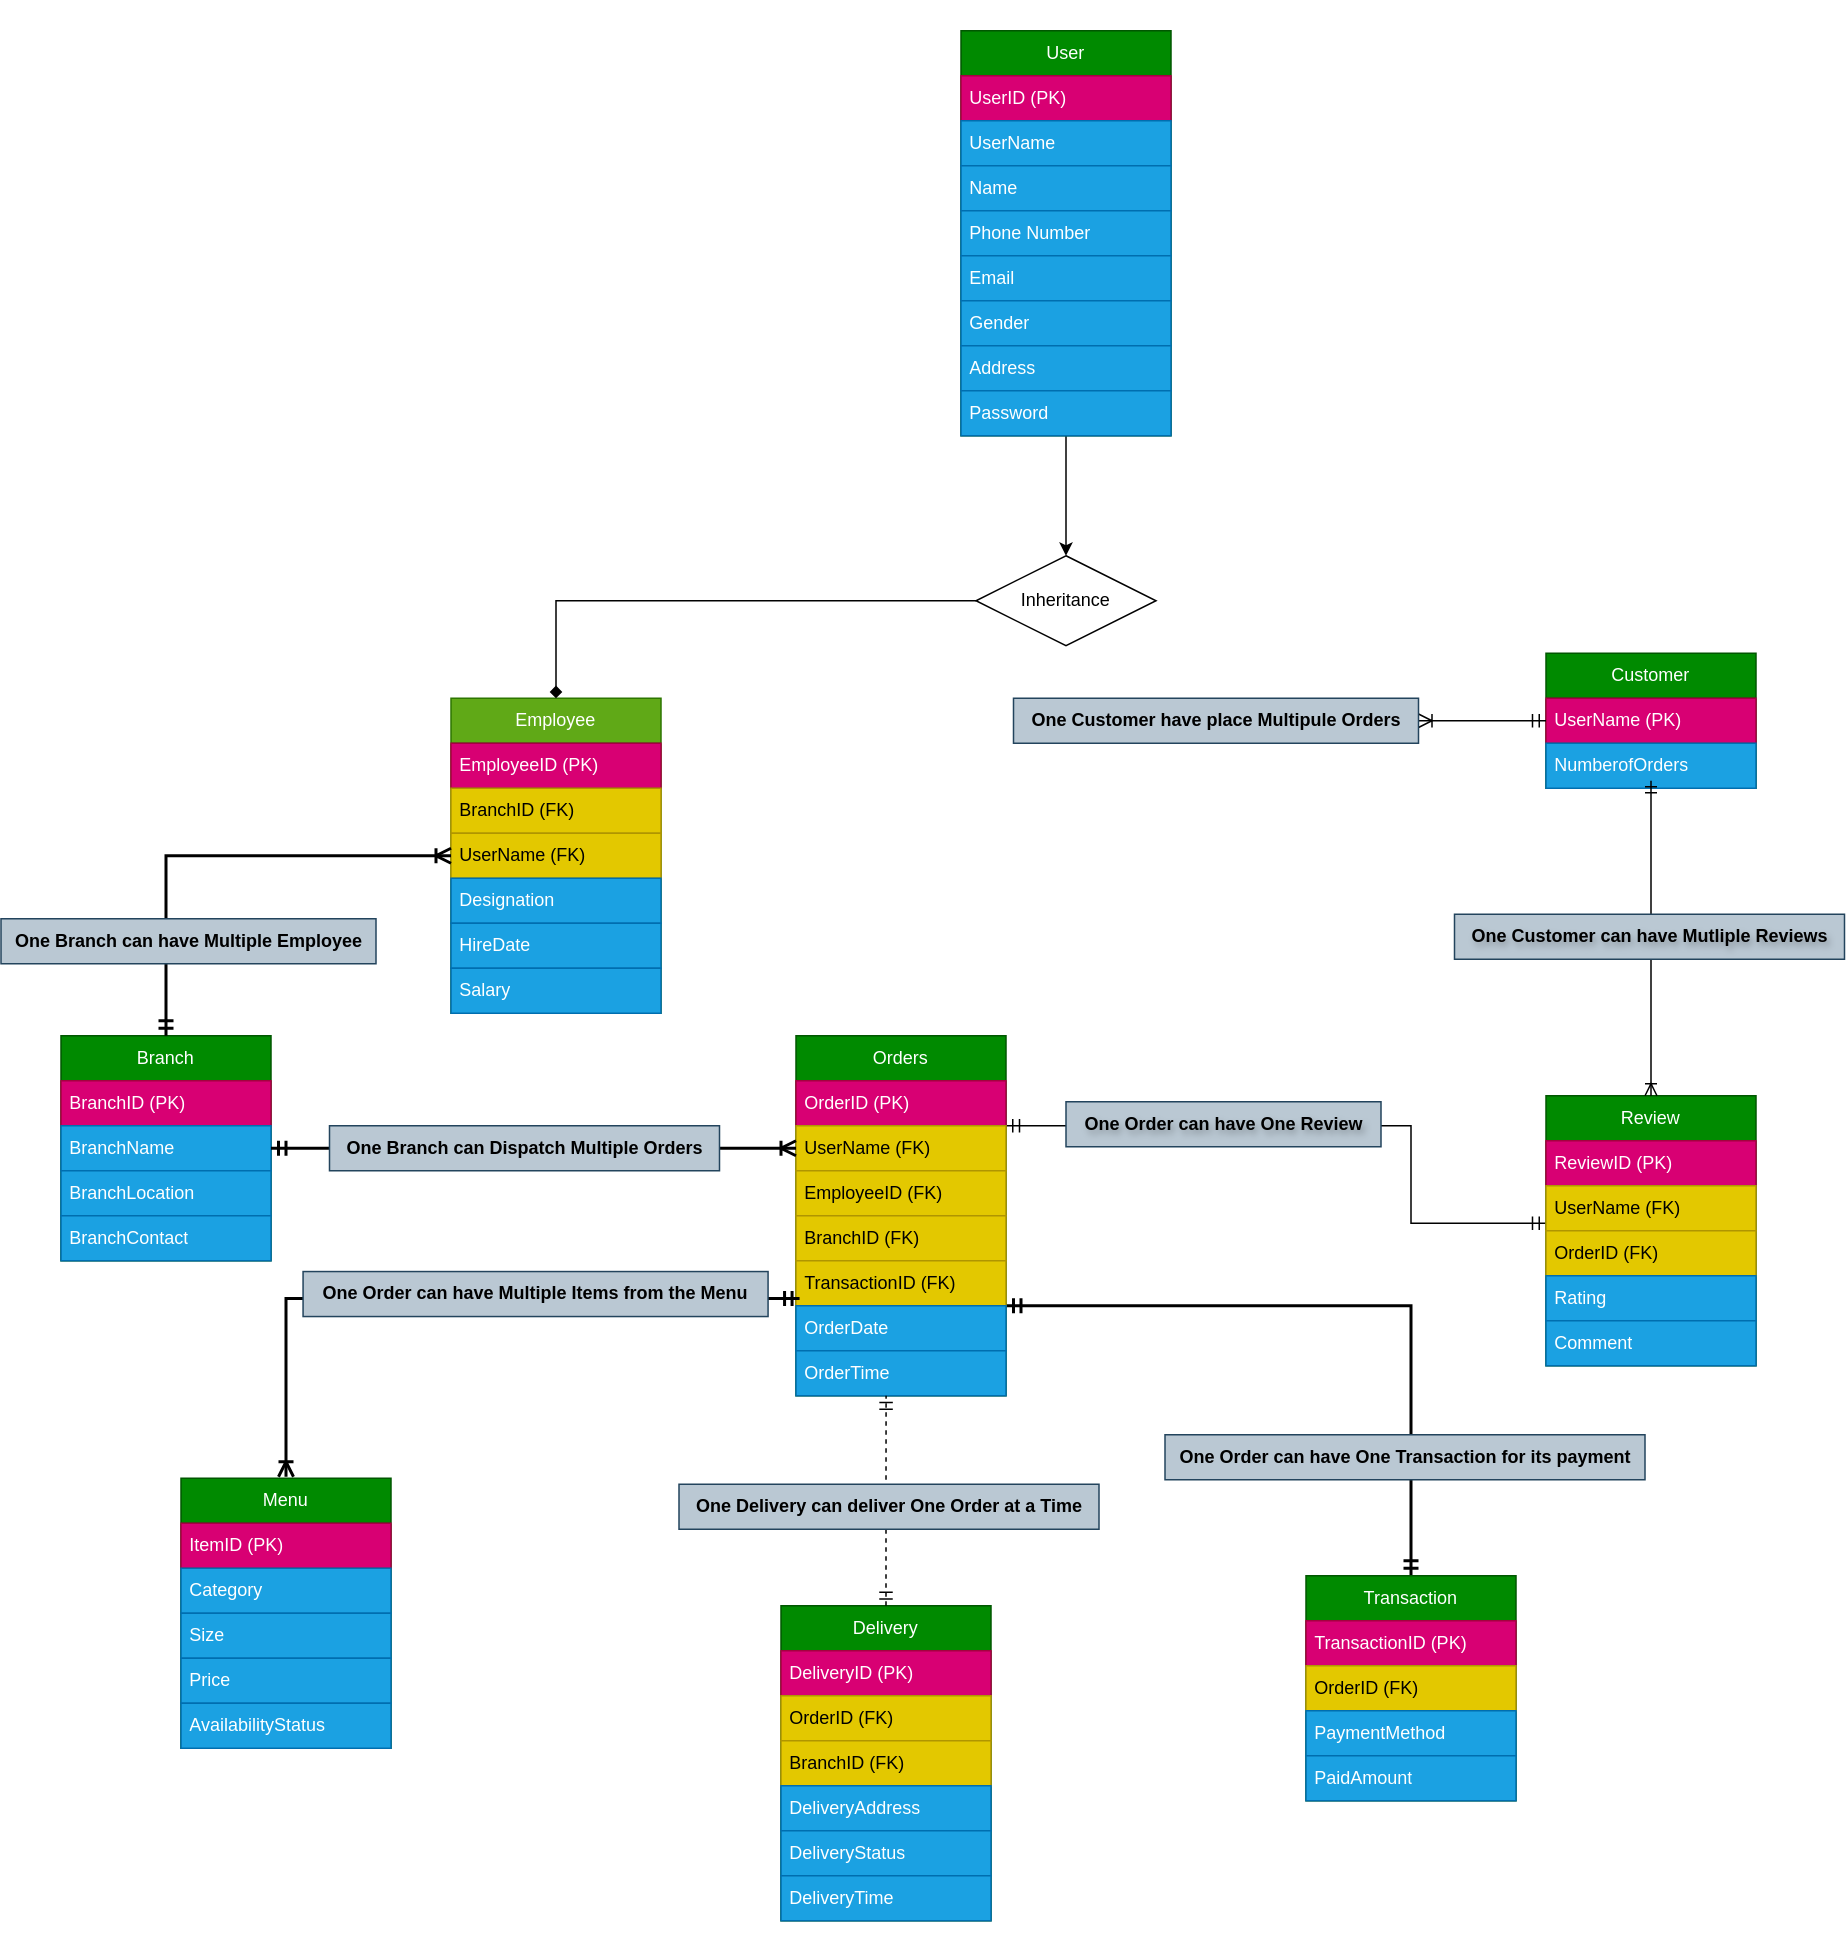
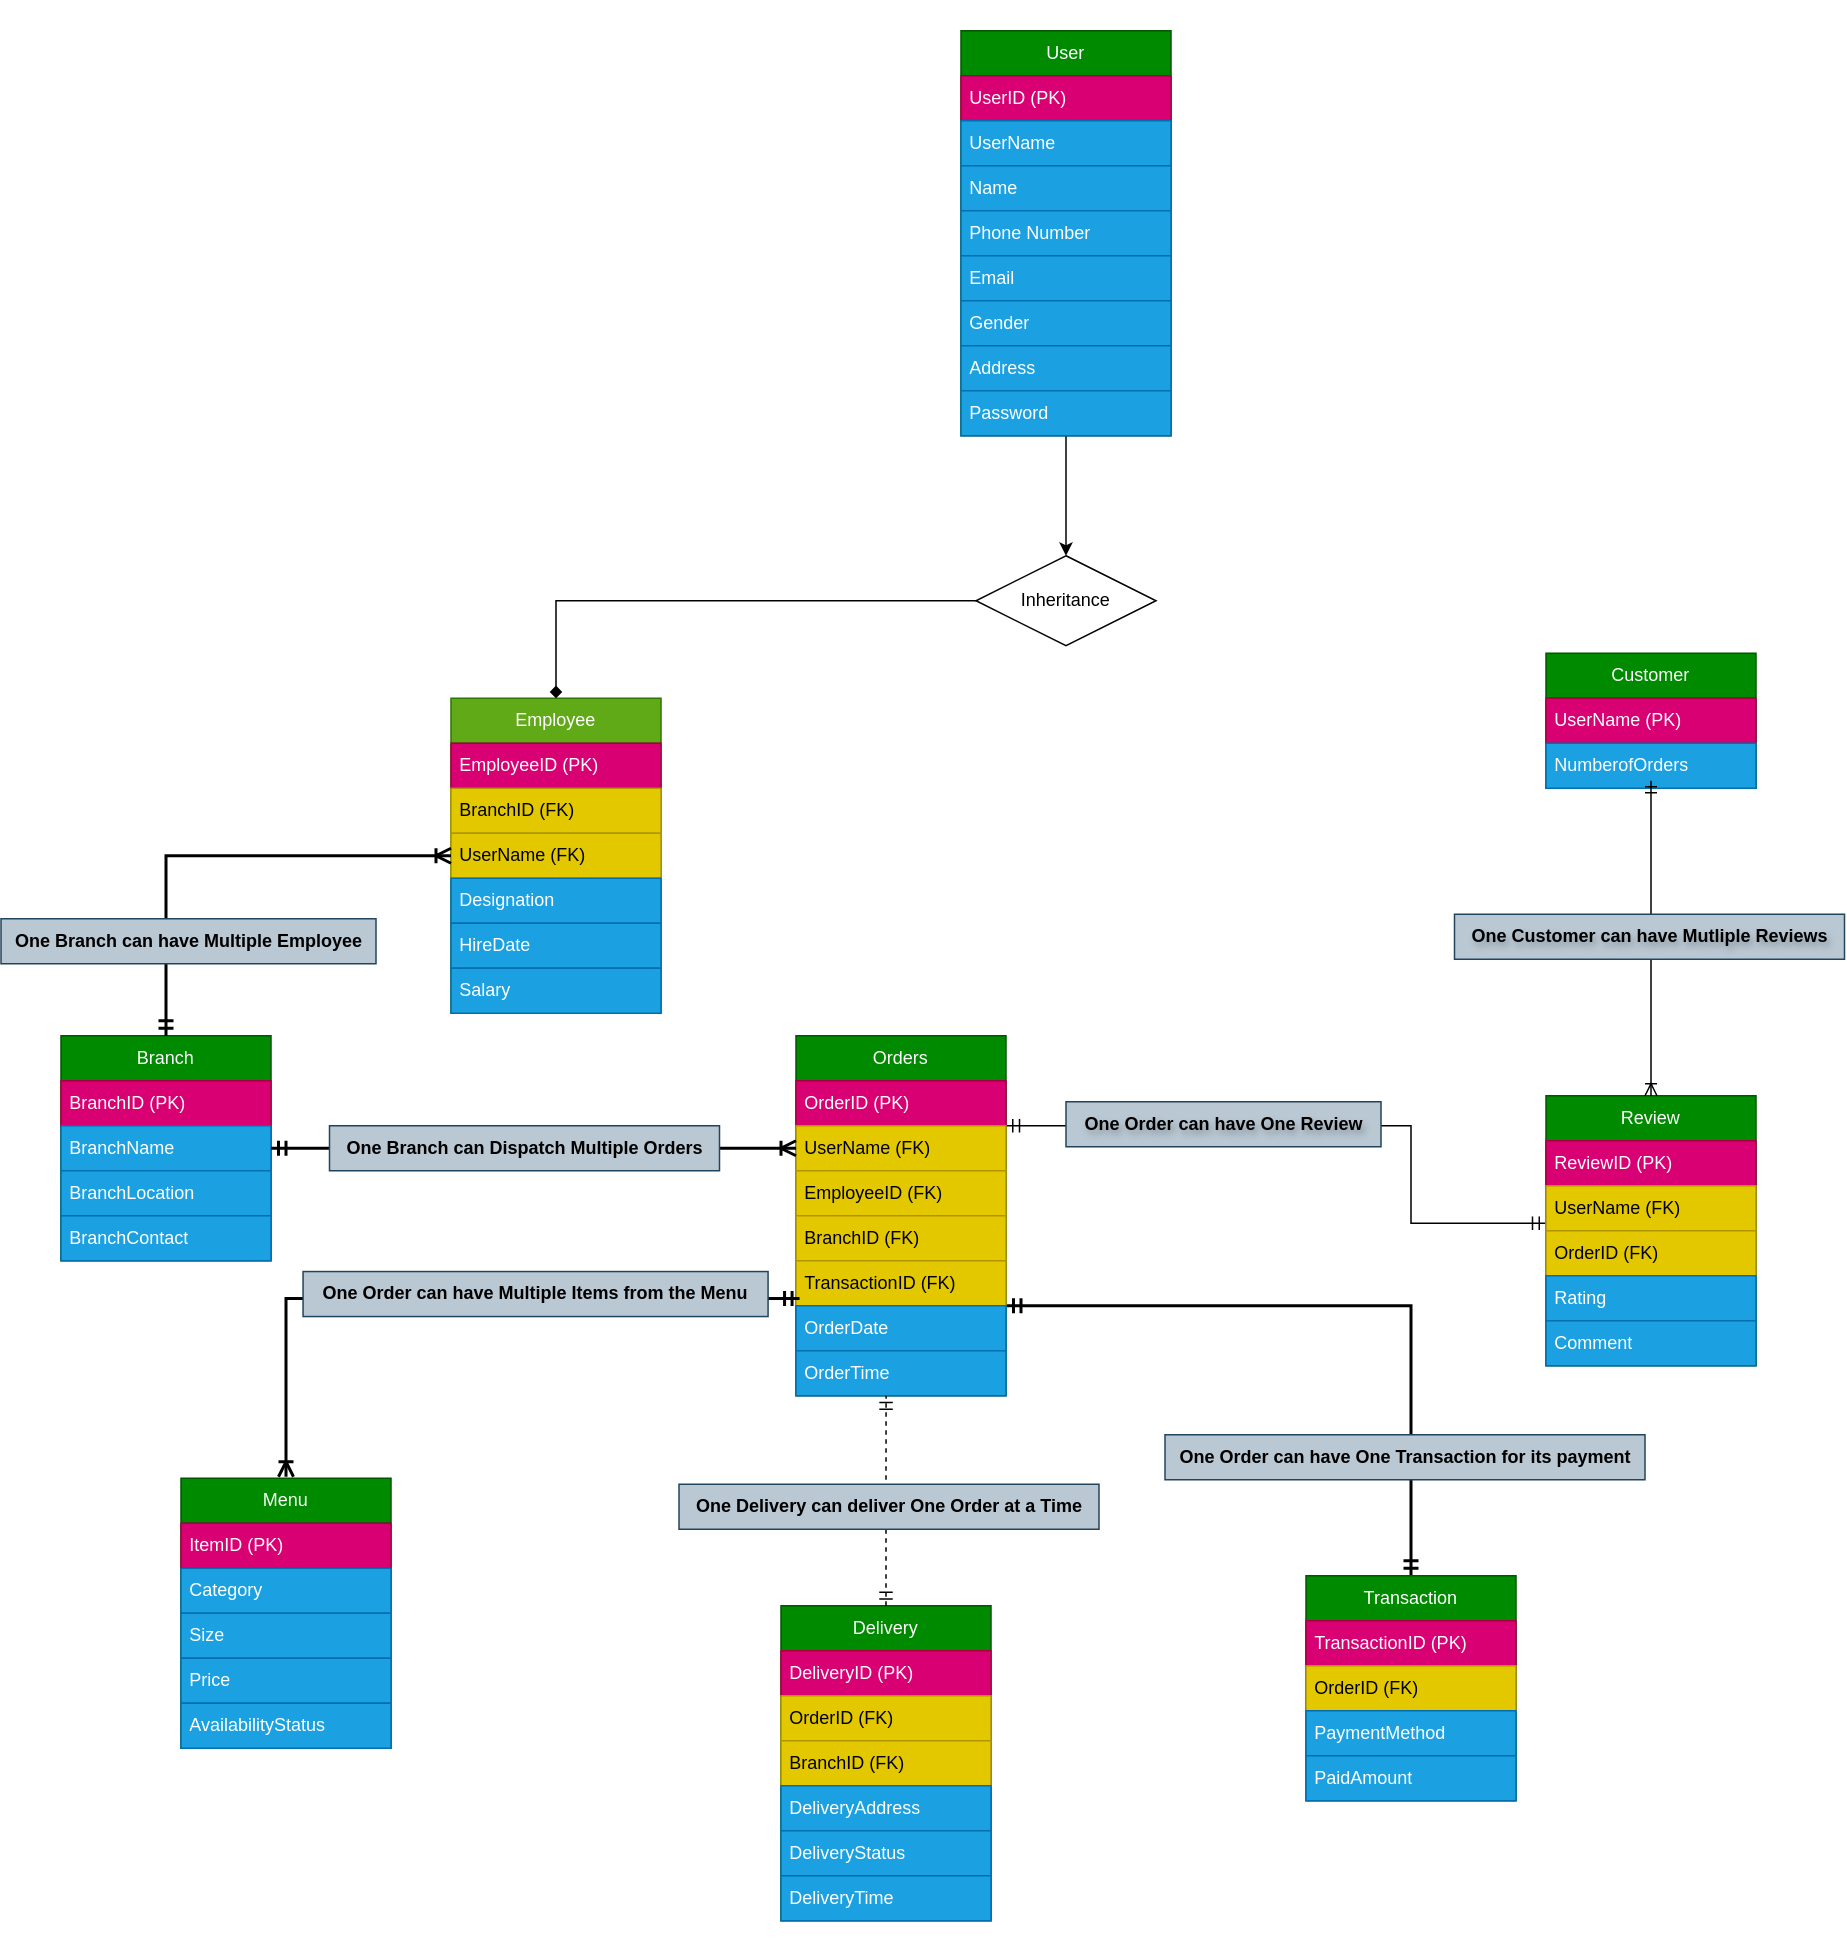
(1216, 721) -> none
(1480, 721) -> none
